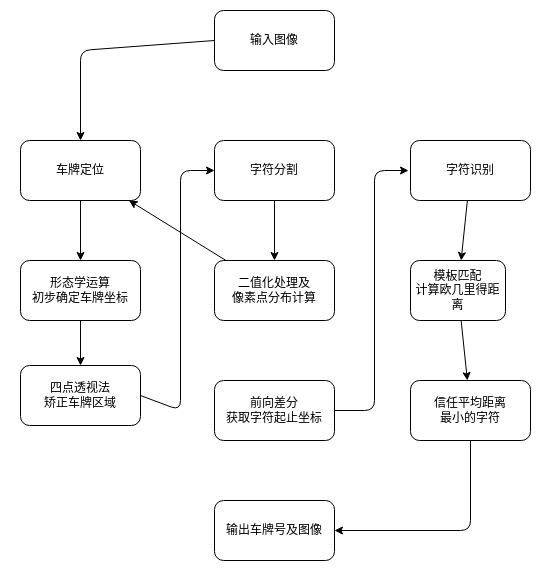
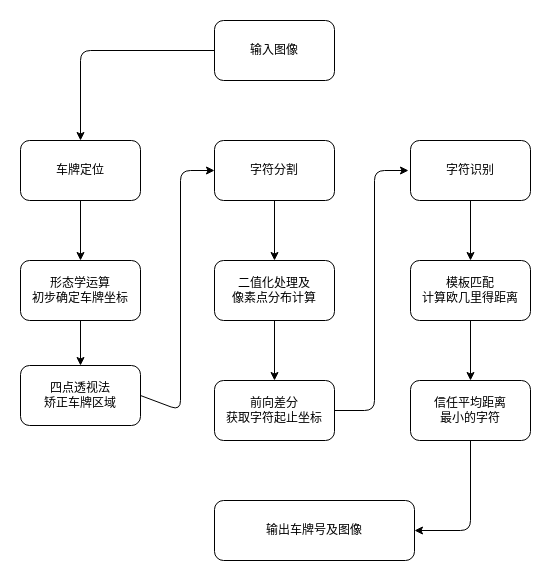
(275, 41) -> (275, 51)
(182, 233) -> (275, 347)
(458, 291) -> (471, 291)
(275, 531) -> (315, 531)
